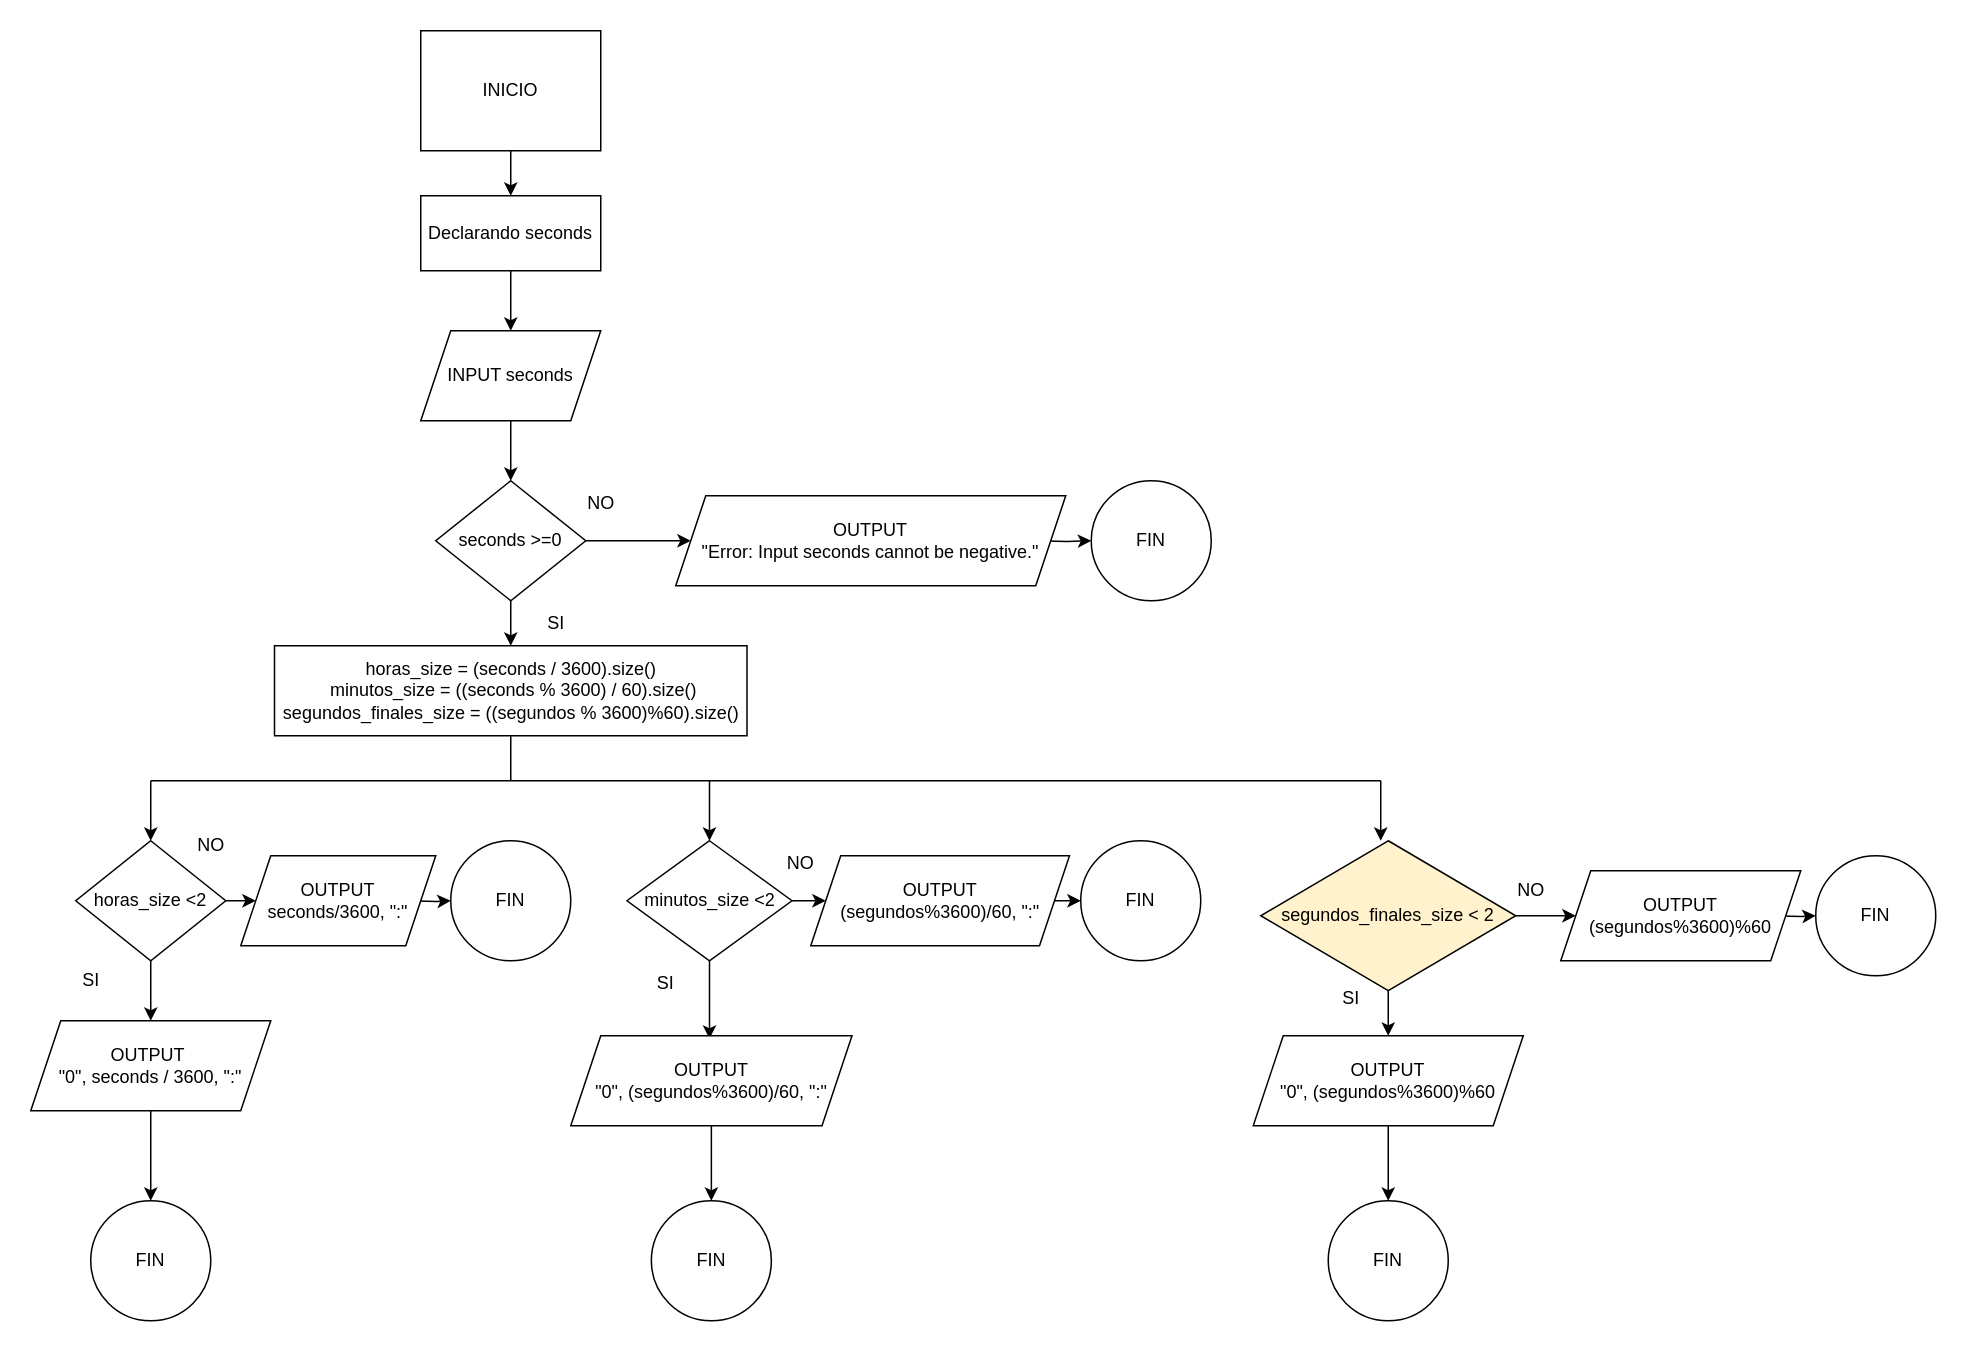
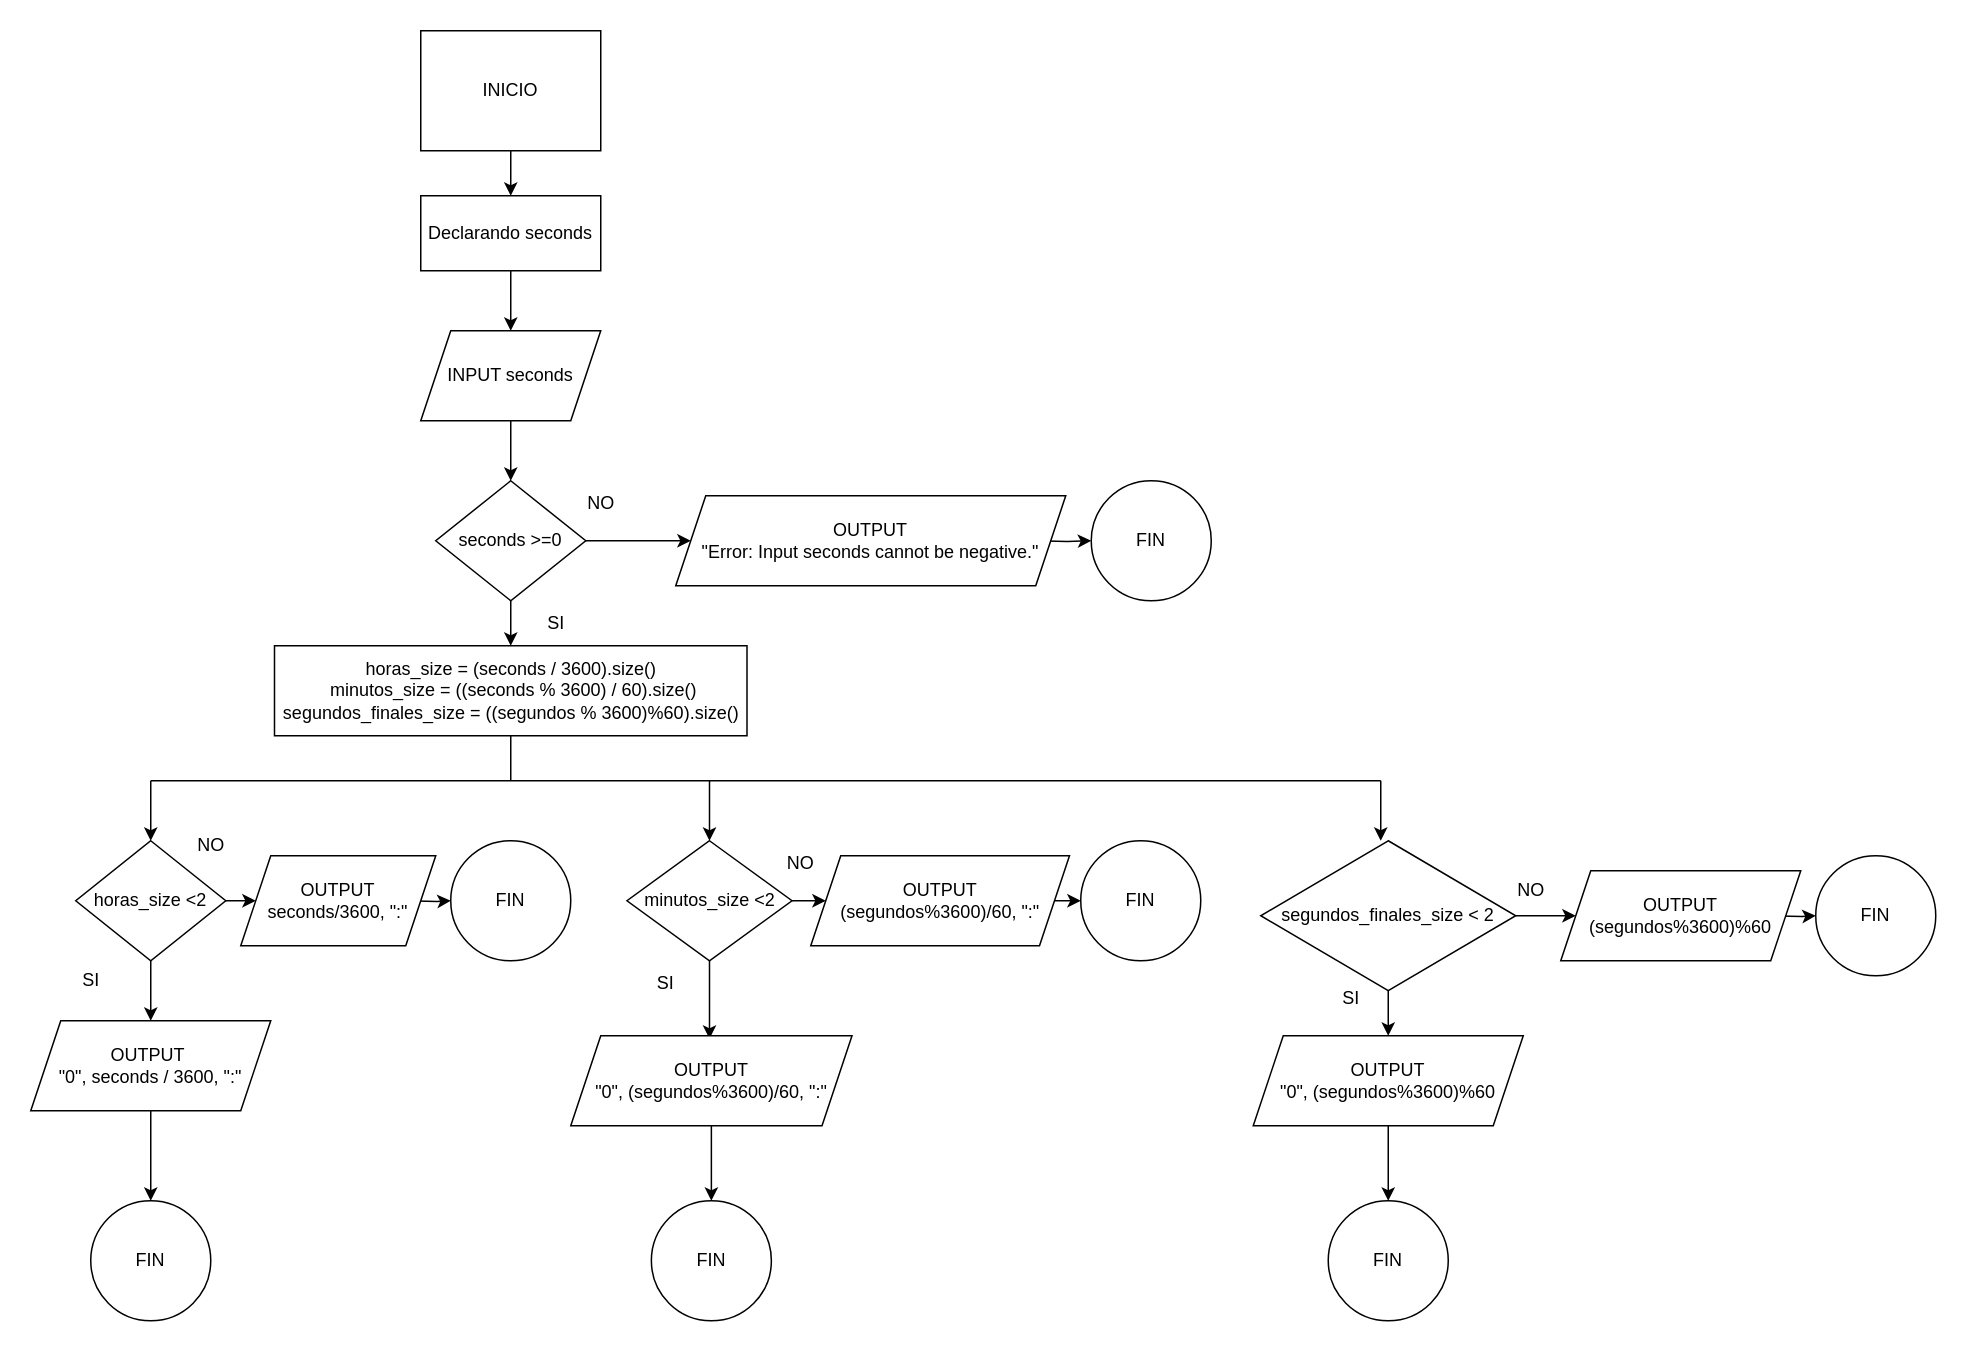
(1388, 916) -> (1388, 916)
